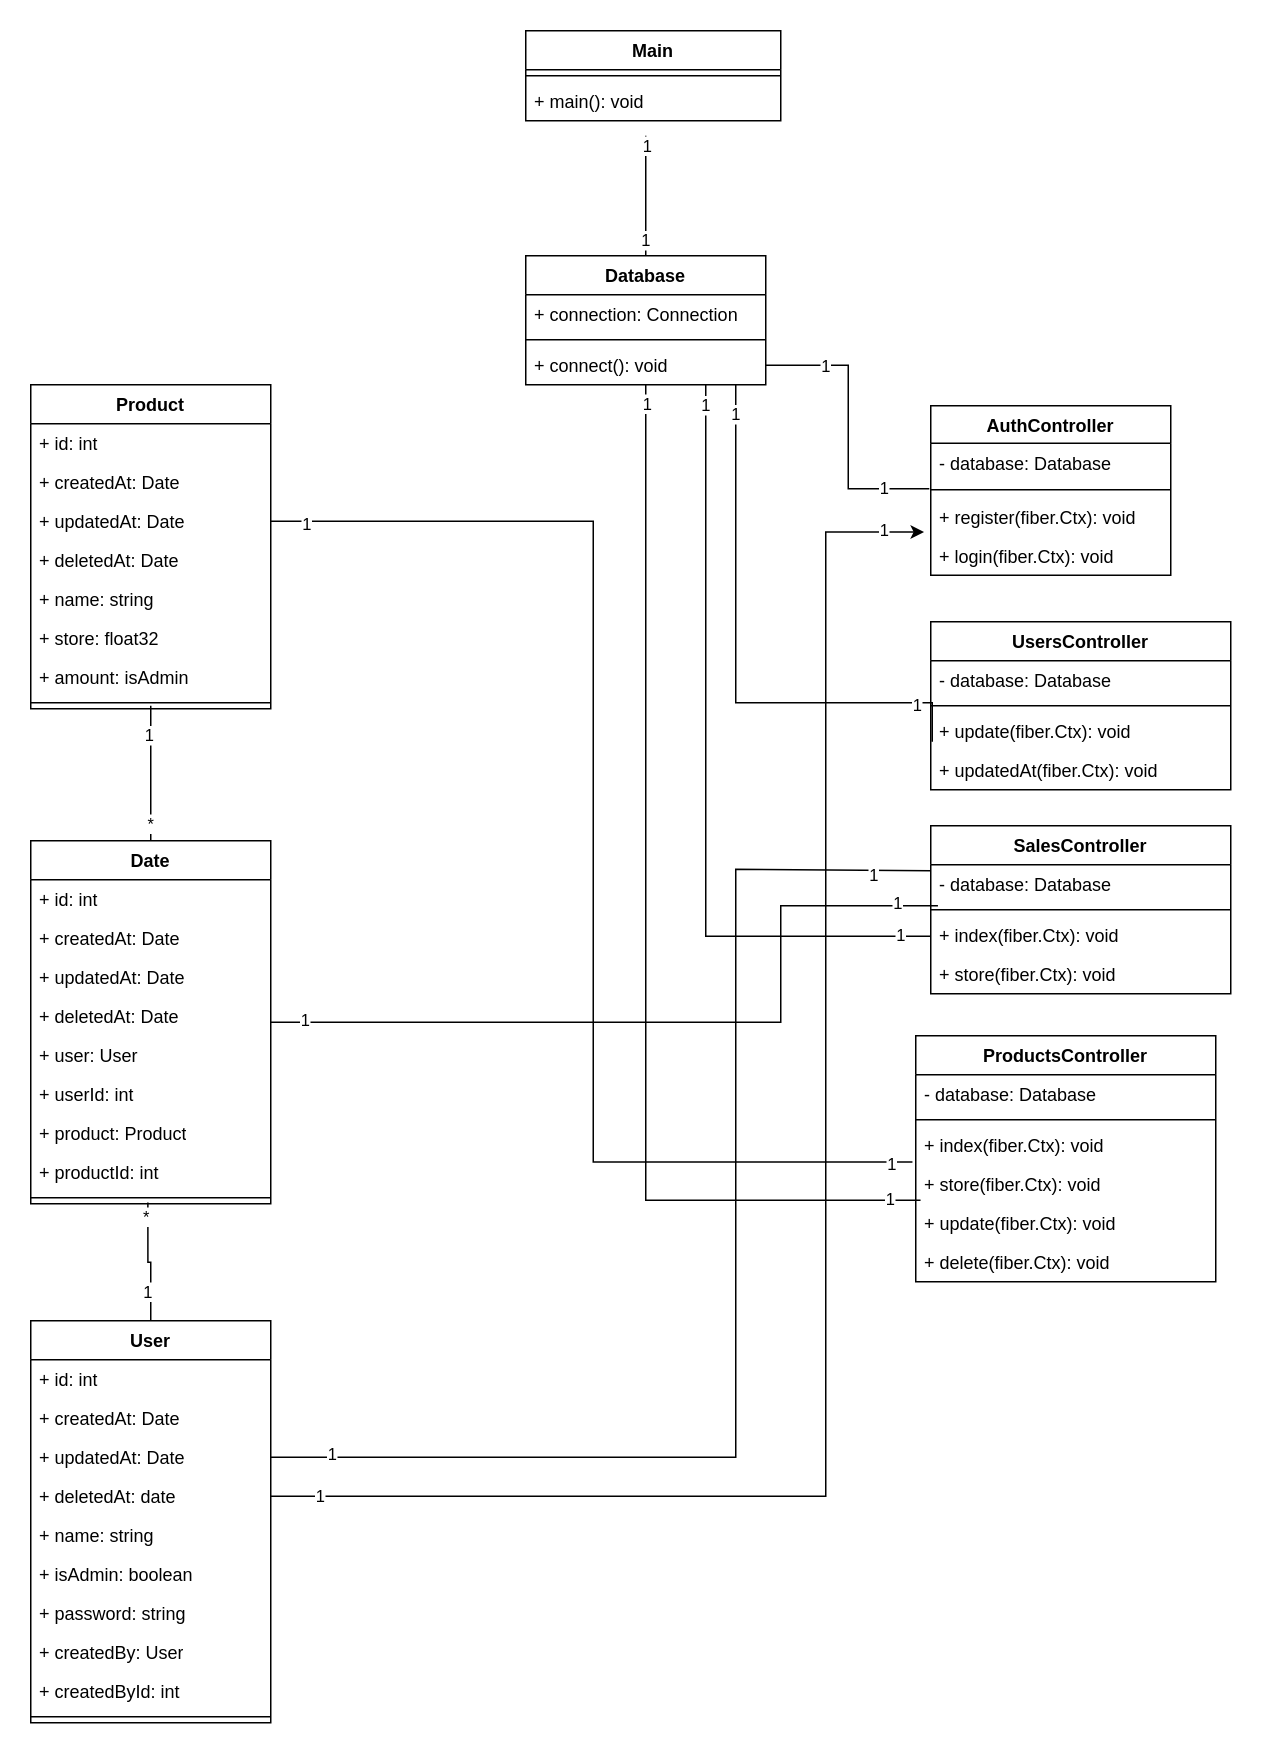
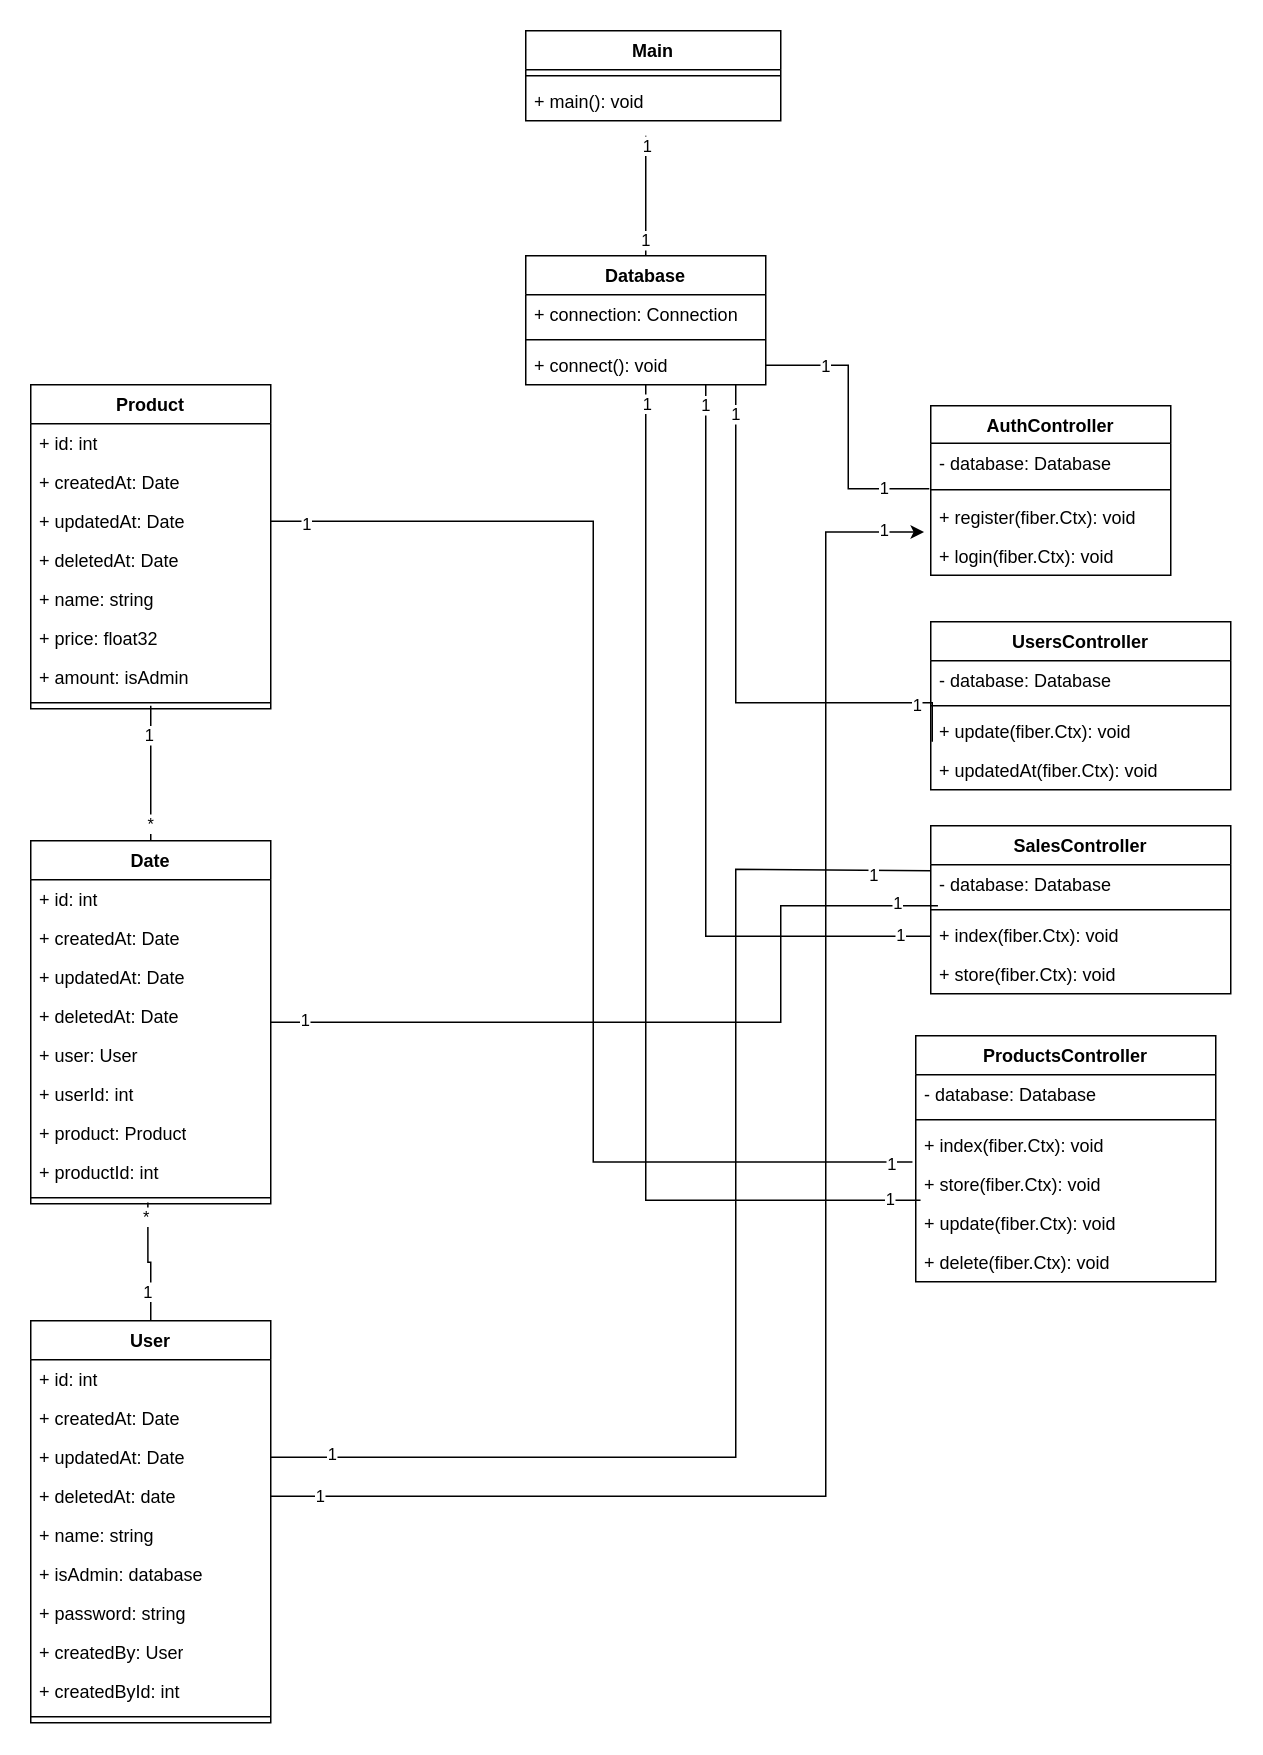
(111, 640) -> (109, 640)
(116, 1576) -> (124, 1576)
